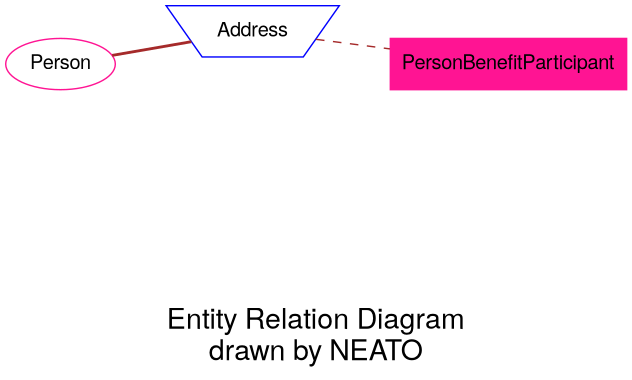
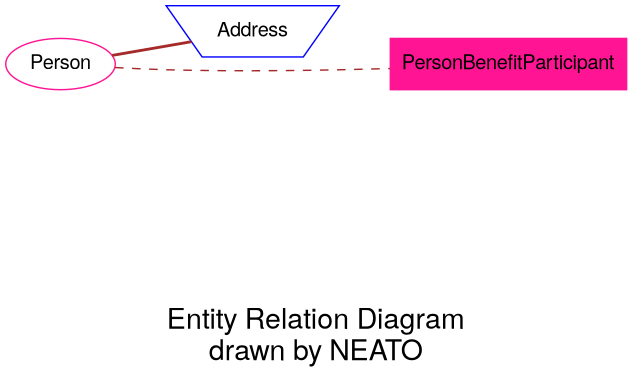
(353, 44) -> (252, 71)
